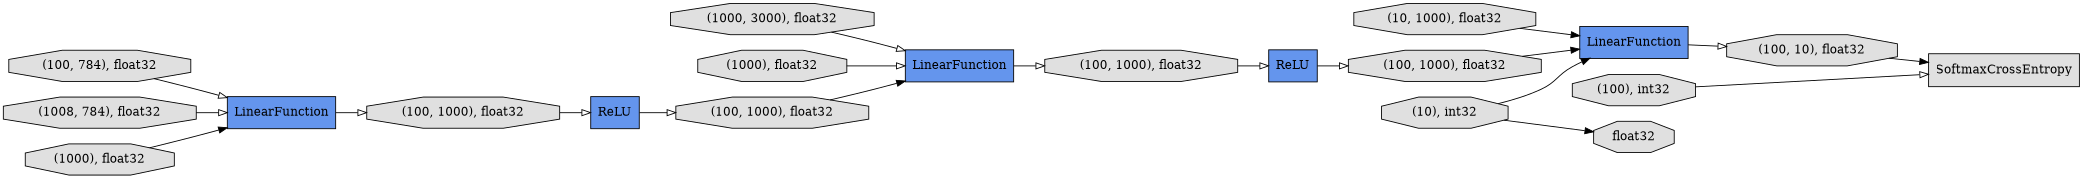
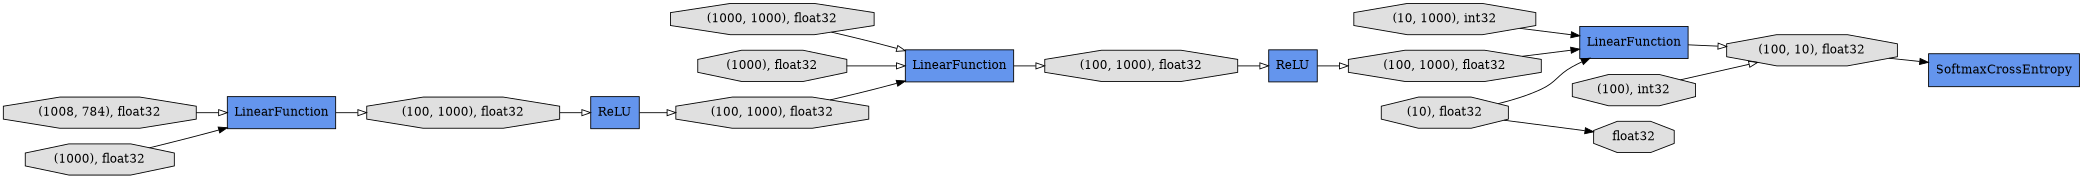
(772, 19) -> (772, 19)
(1445, 19) -> (1445, 19)
(100, 66) -> none
(2004, 70) -> (2004, 70)
(1808, 81) -> (1715, 72)
(1445, 113) -> (1445, 113)
